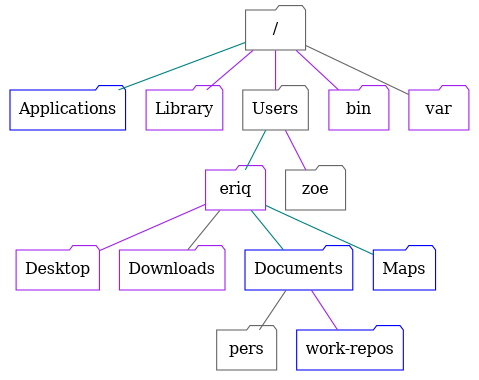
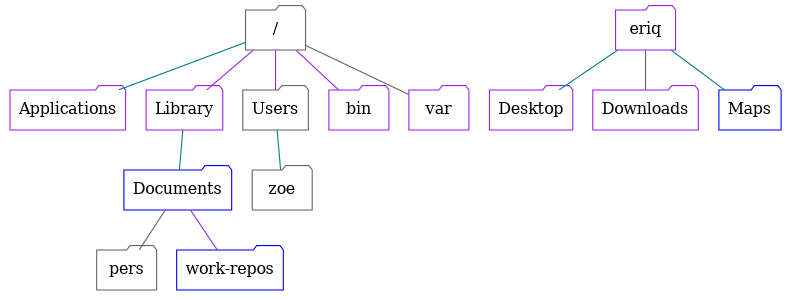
(68, 110) -> (68, 110)
(255, 150) -> none
(296, 150) -> (279, 150)
(153, 227) -> (588, 70)
(267, 230) -> (181, 150)
